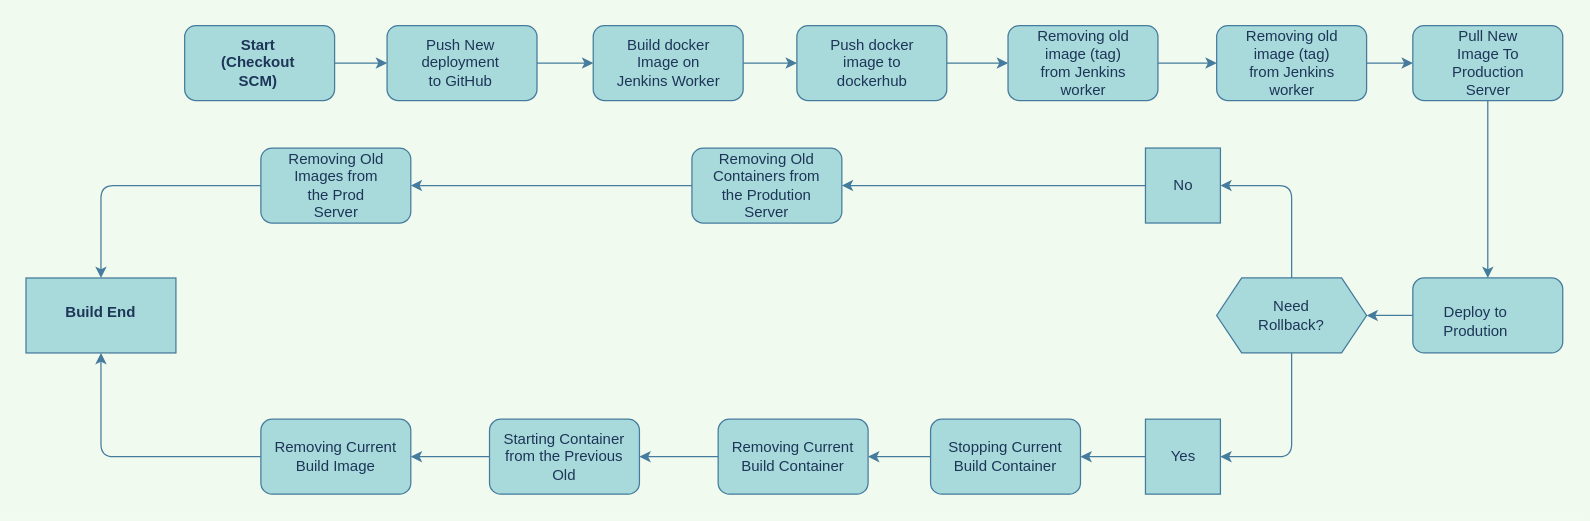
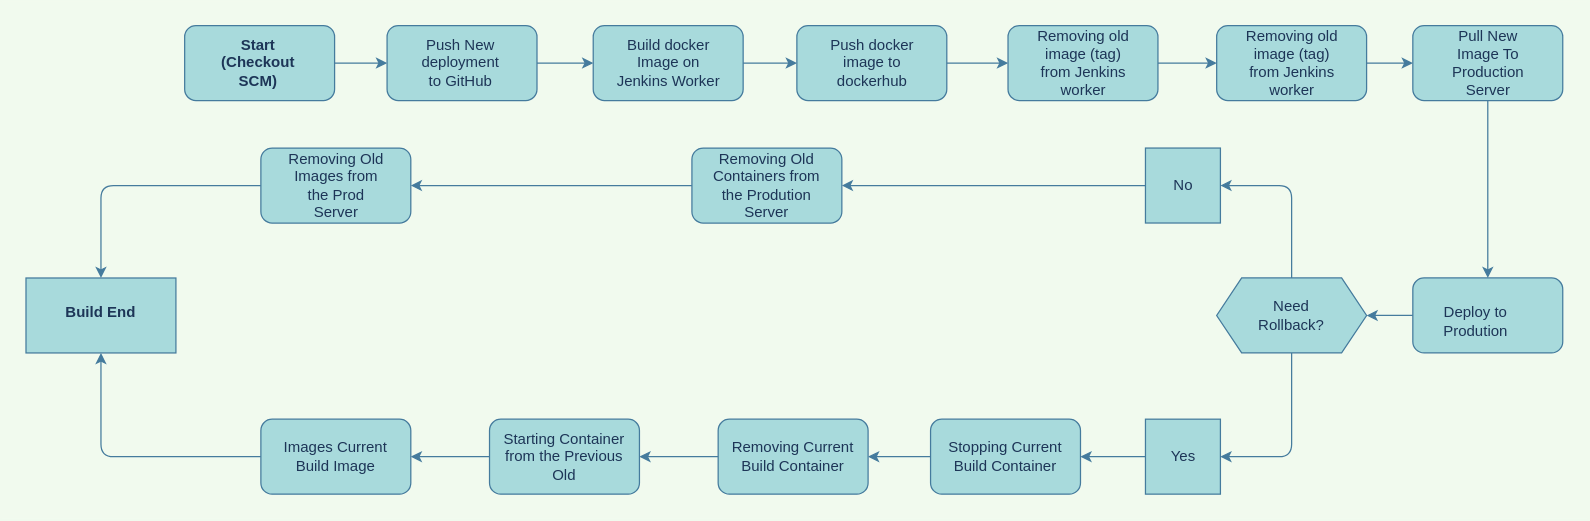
(336, 457) -> (336, 457)
